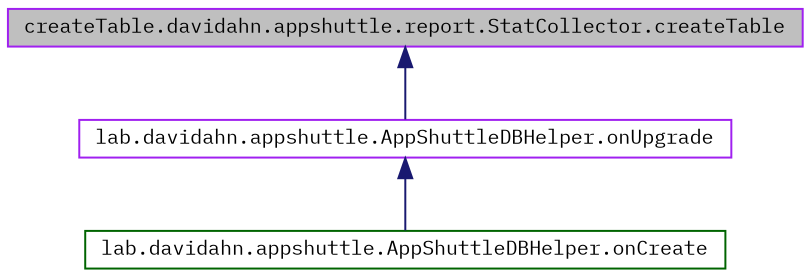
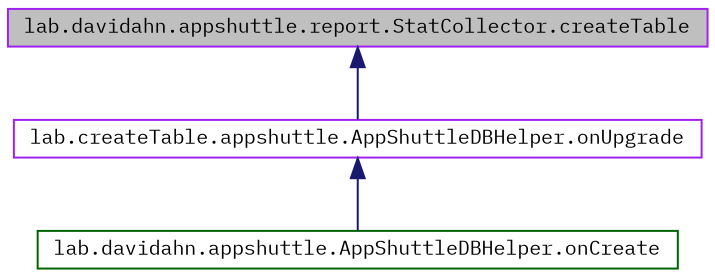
(405, 28) -> (358, 28)
(405, 139) -> (358, 139)
